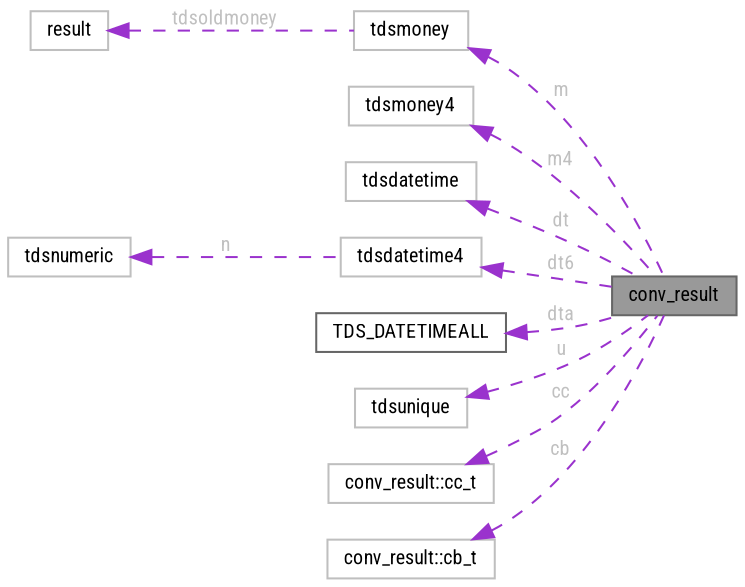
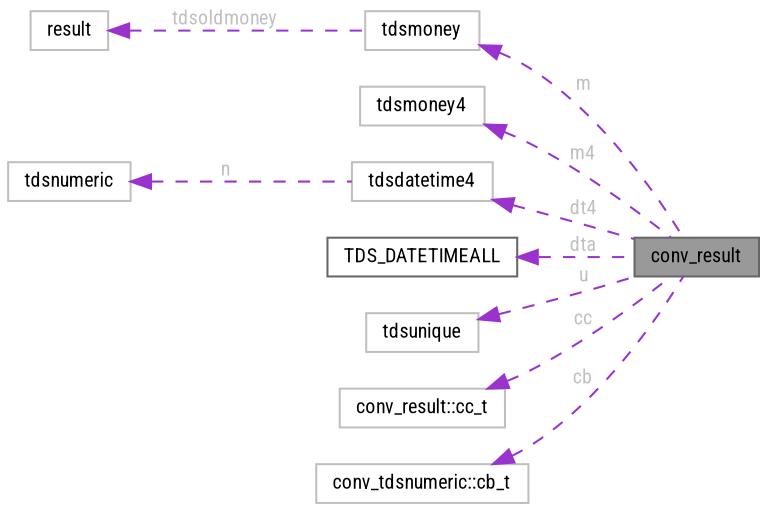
(411, 182) -> none
(559, 264) -> (581, 209)
(411, 559) -> (422, 484)
